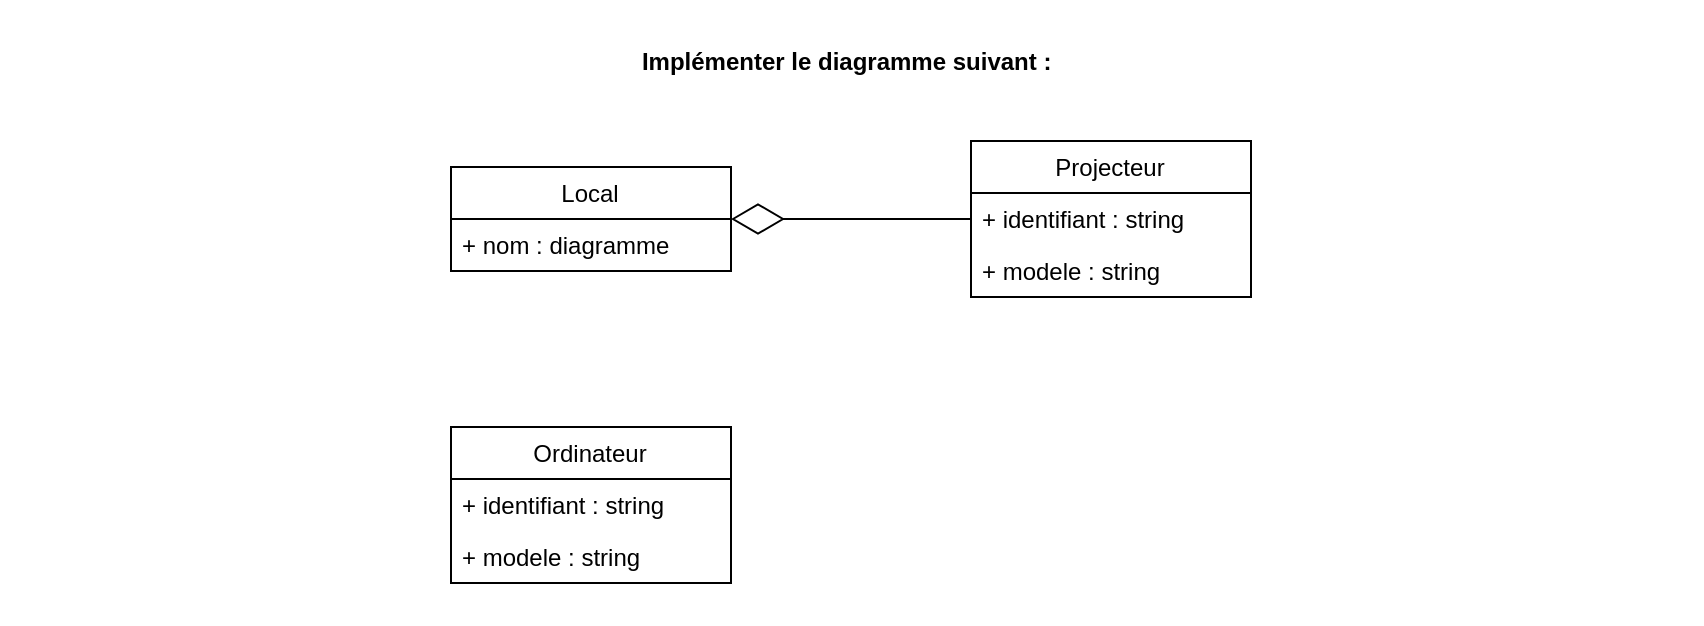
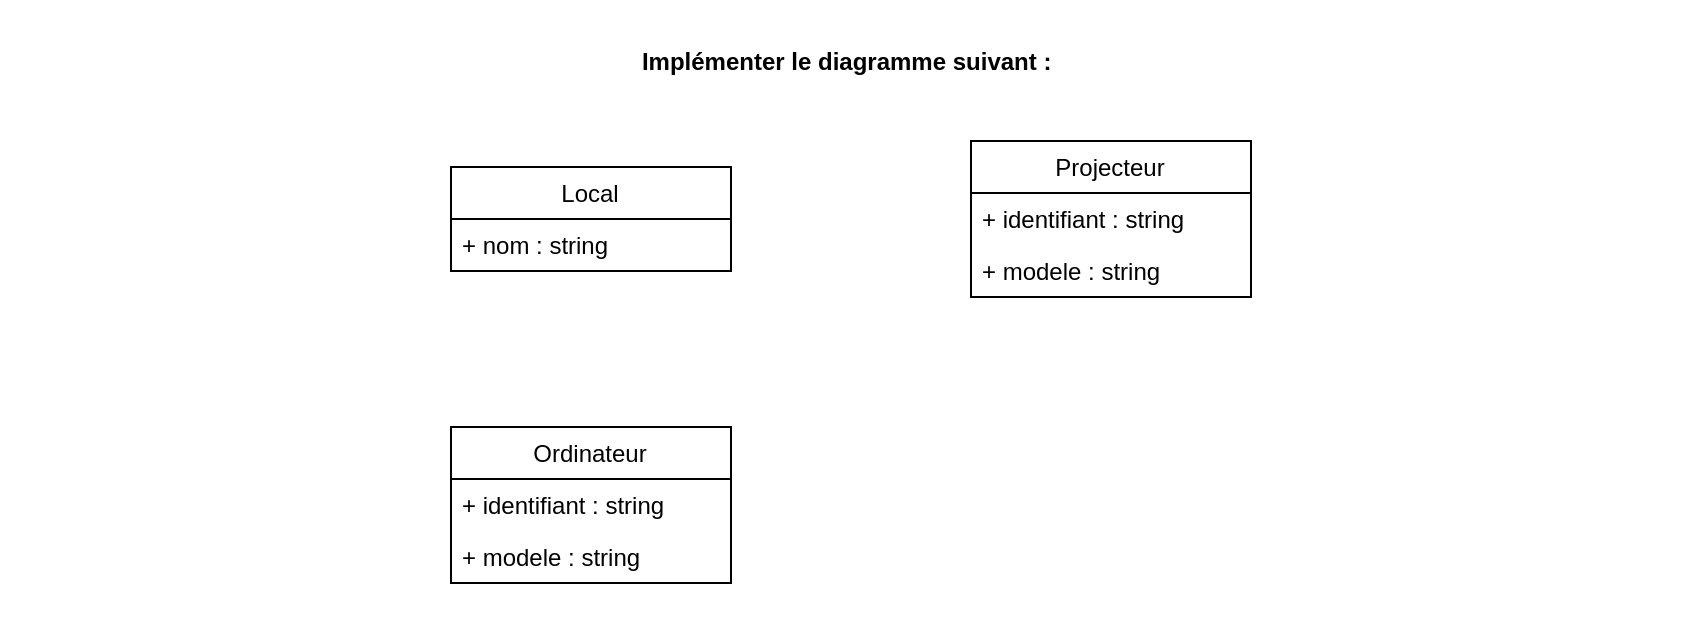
(877, 219) -> none
(561, 246) -> (540, 246)
